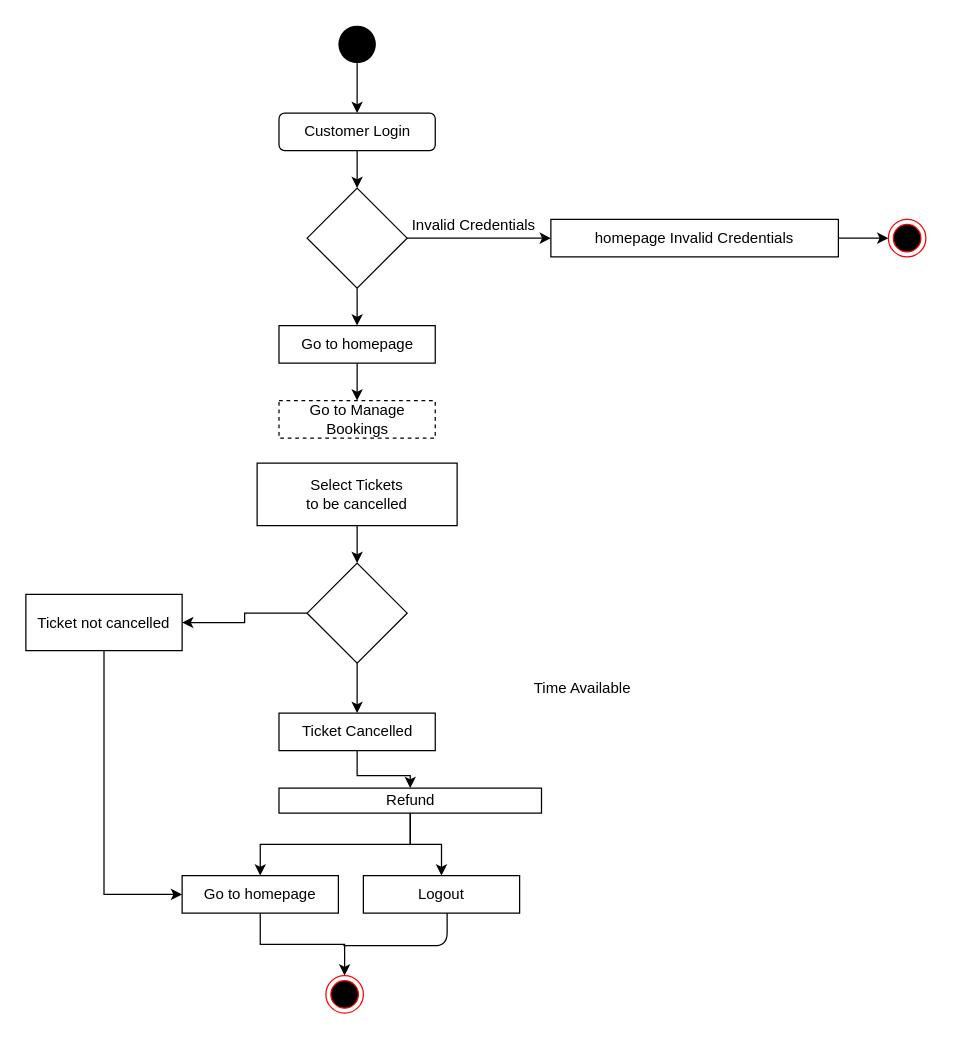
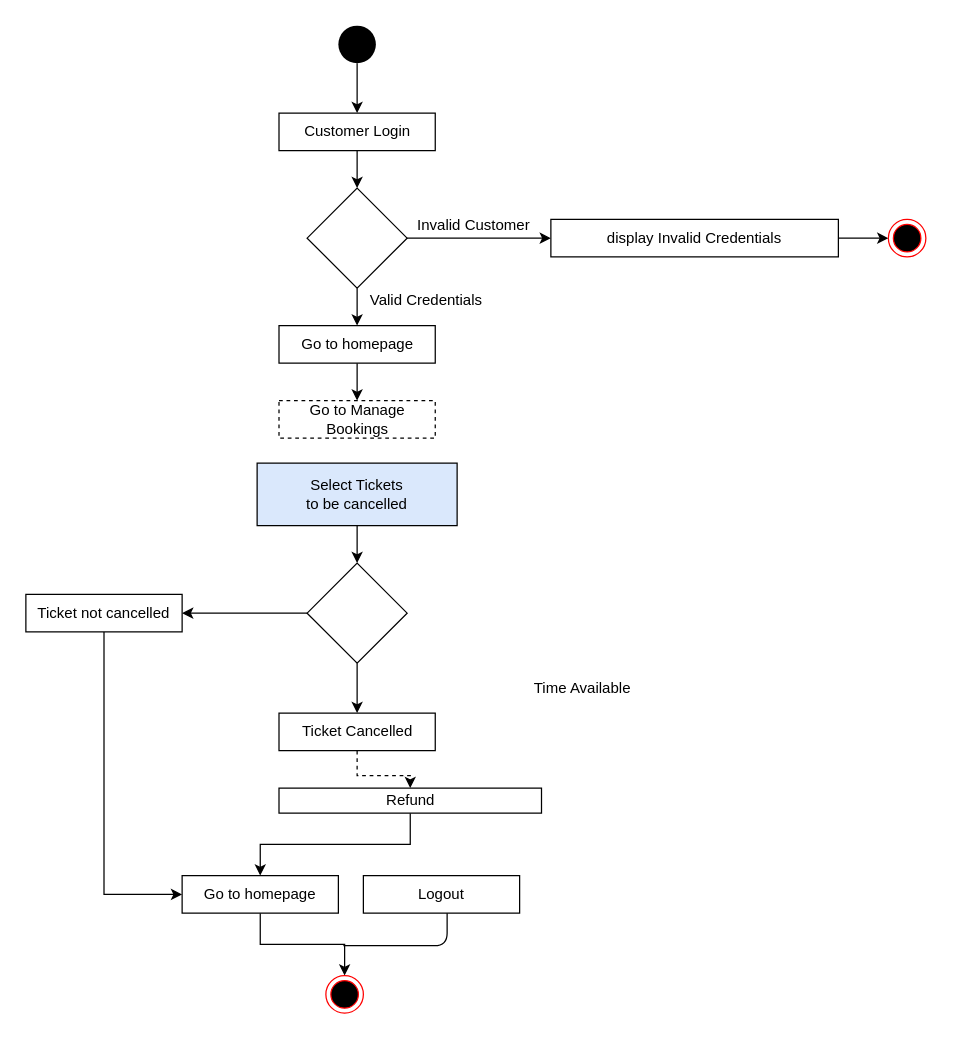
(357, 132) -> (357, 132)
(474, 226) -> (474, 226)
(694, 238) -> (694, 238)
none -> (426, 301)
(357, 494) -> (357, 494)
(104, 623) -> (104, 613)
(374, 776) -> (374, 776)
(438, 844) -> none
